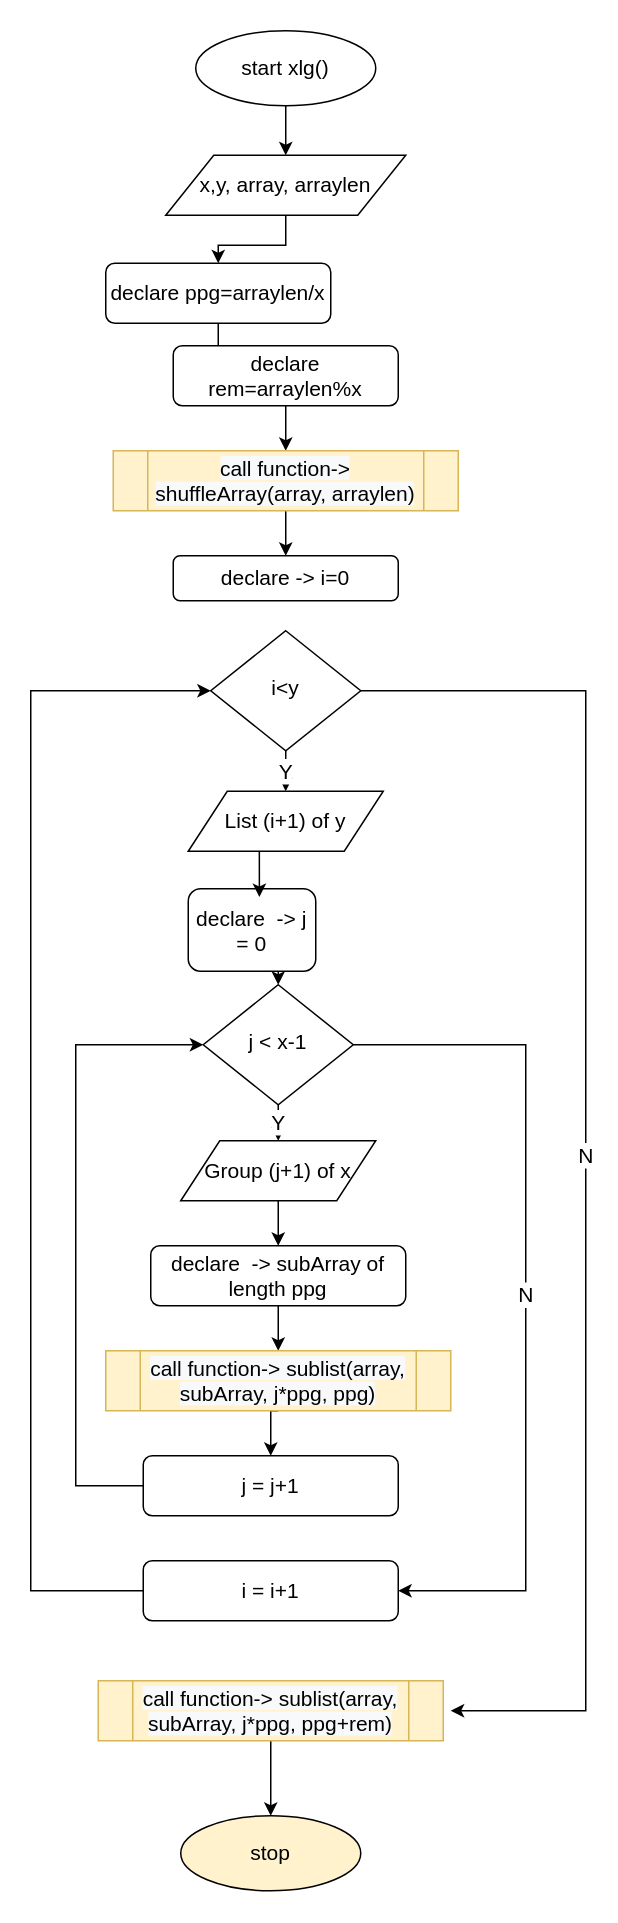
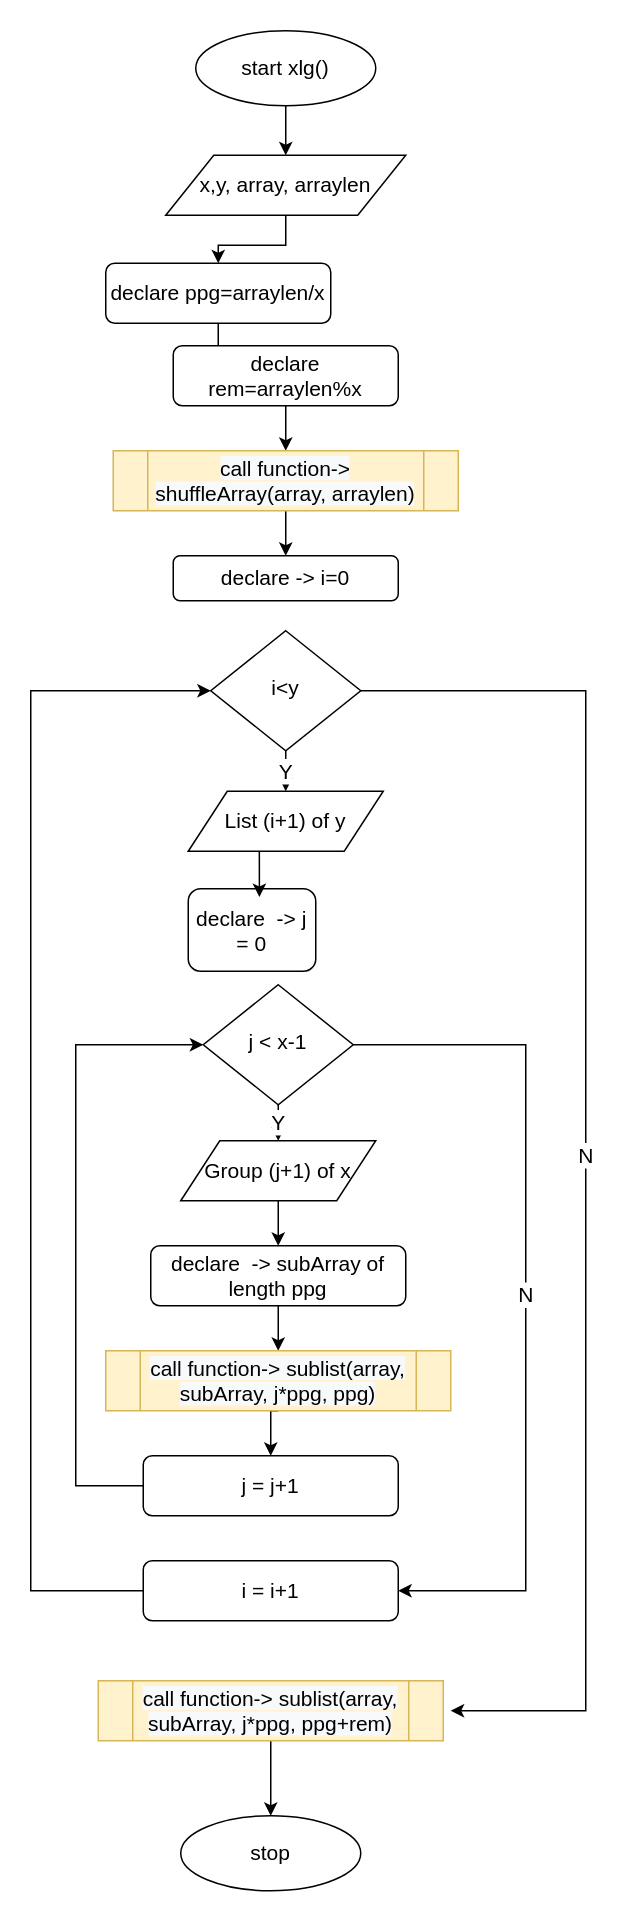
(275, 971) -> none
(271, 1853) -> (271, 1853)
